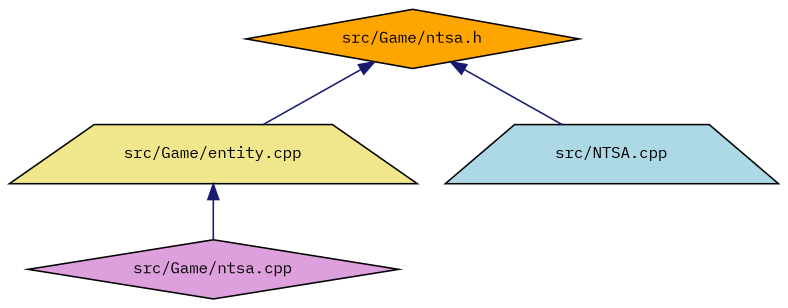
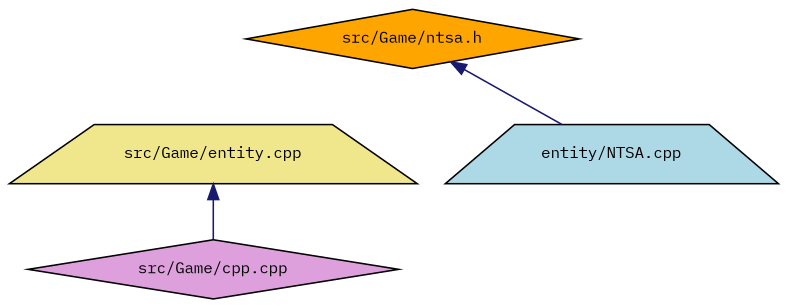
(312, 97) -> none
(612, 154) -> (612, 154)
(213, 269) -> (213, 269)
